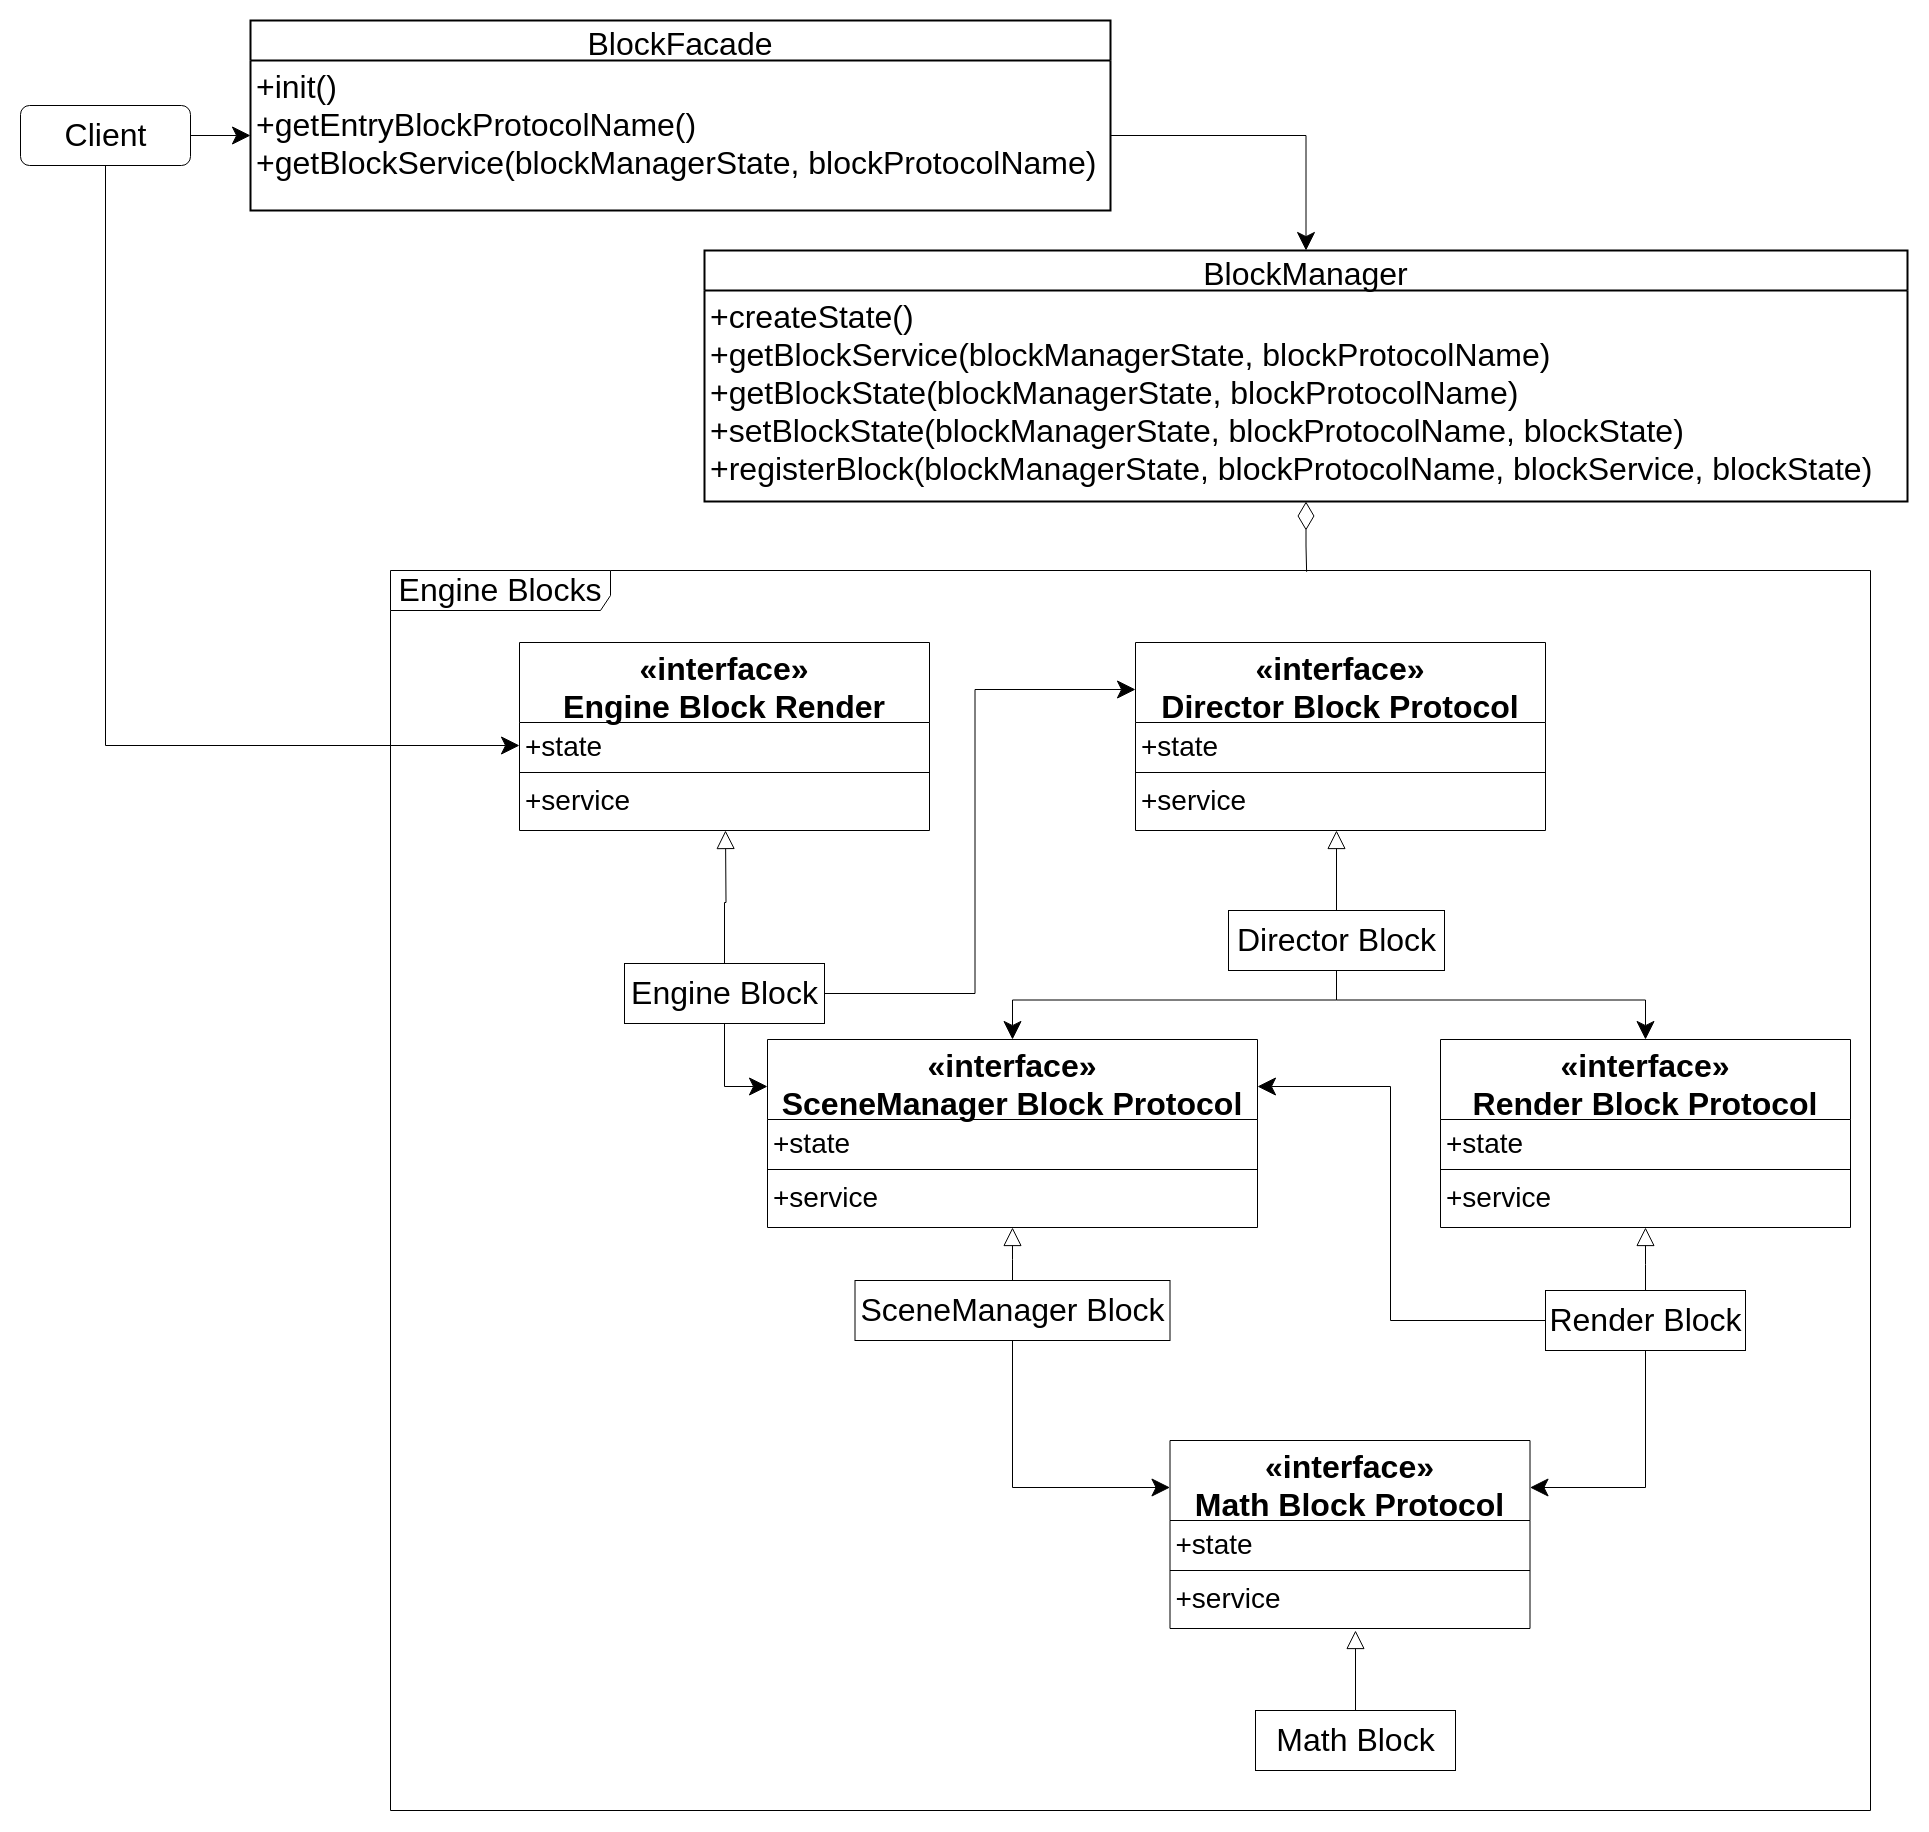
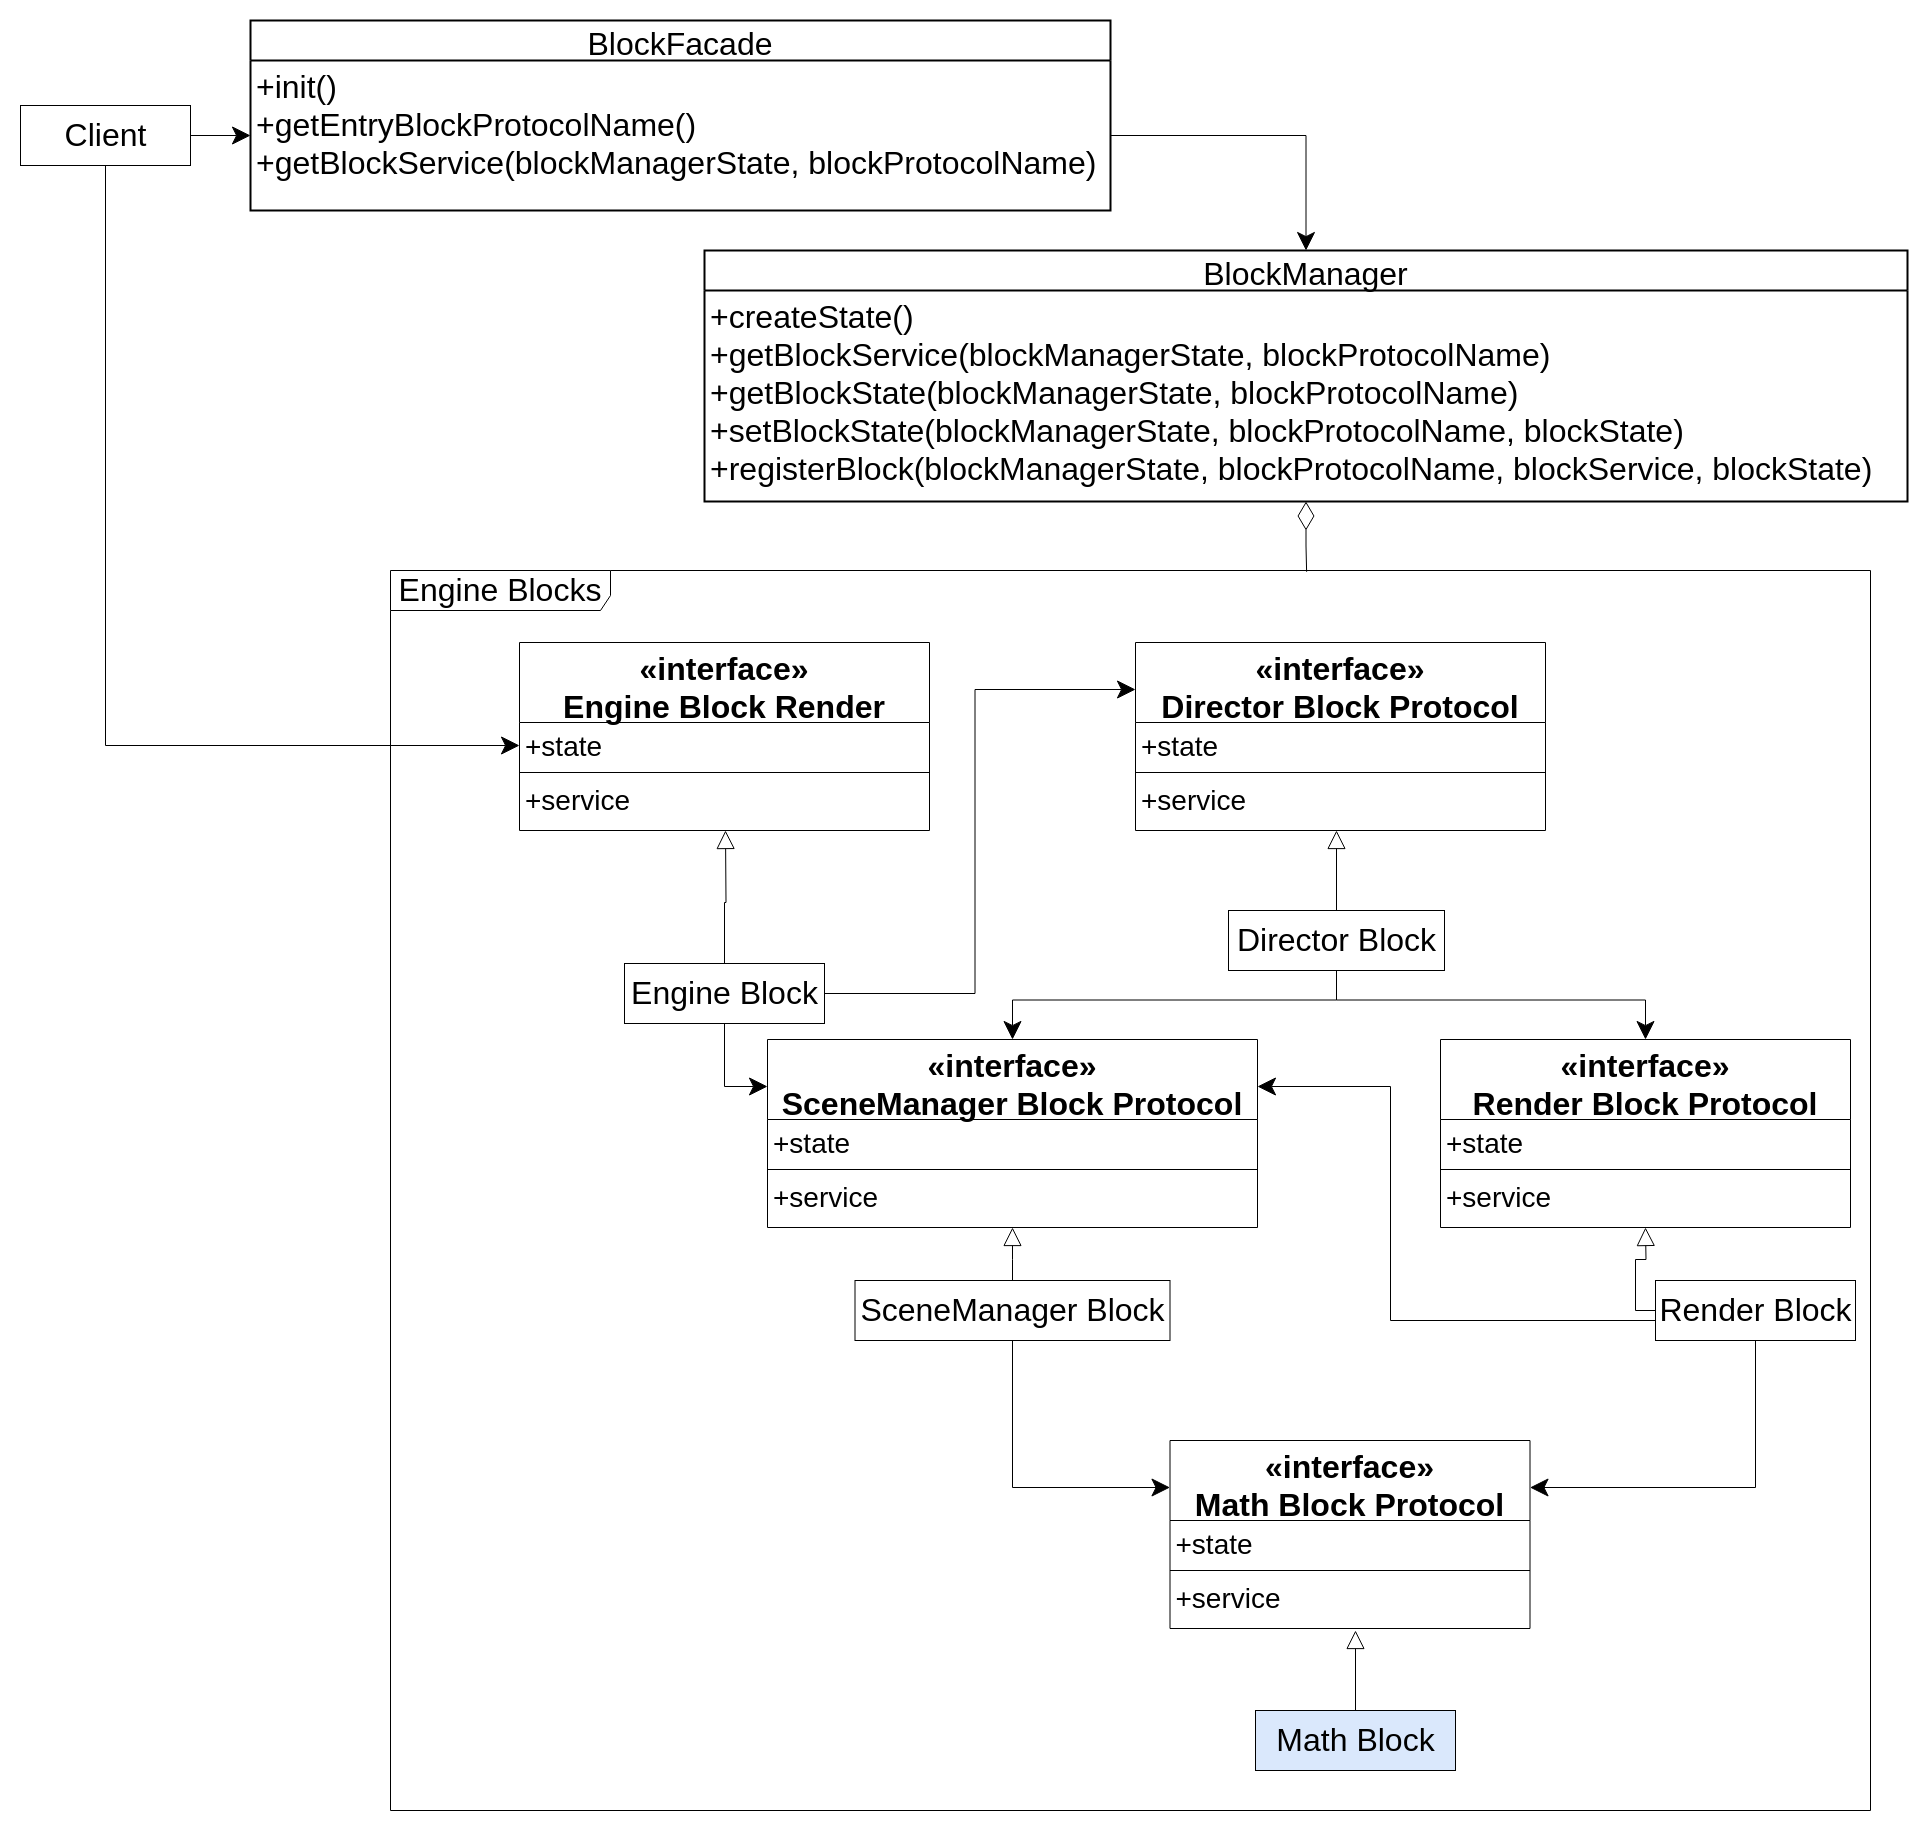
(106, 136) -> (106, 136)
(1646, 1321) -> (1756, 1311)
(1356, 1741) -> (1356, 1741)
